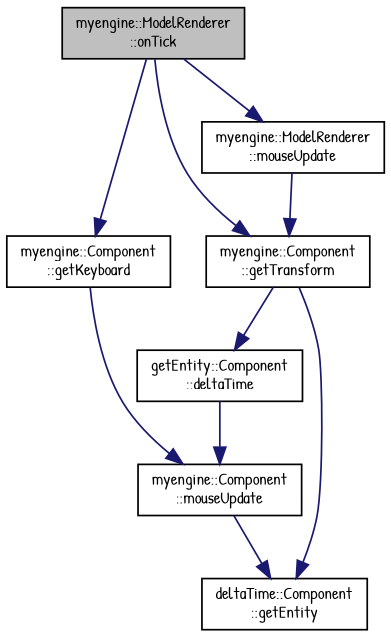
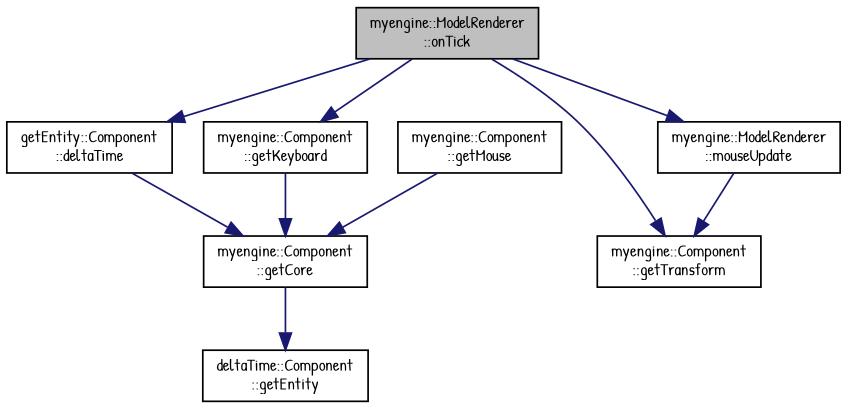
none -> (480, 147)
(258, 311) -> (277, 88)
(322, 424) -> none
(220, 490) -> (285, 262)
